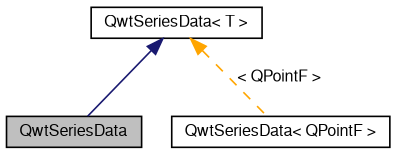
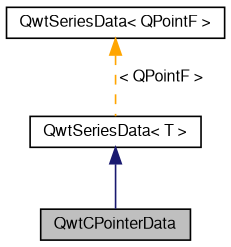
(235, 83) -> (116, 86)
(74, 132) -> (116, 225)
